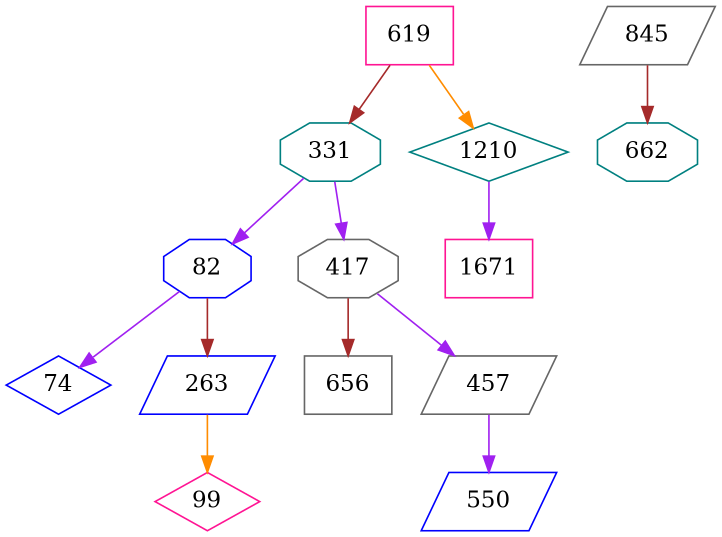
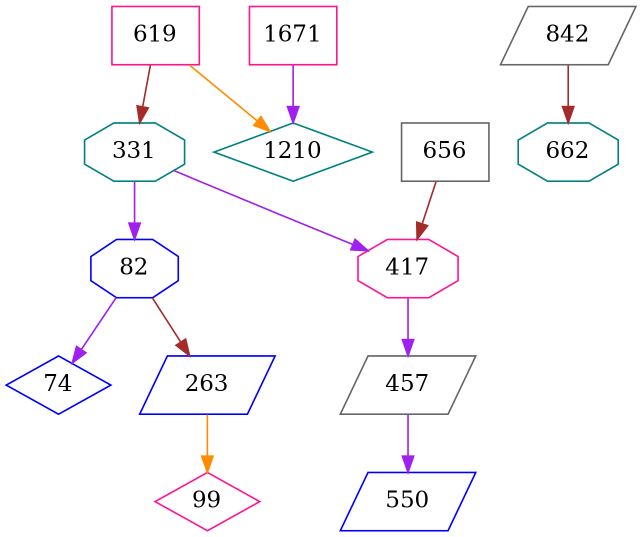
(647, 36) -> (568, 36)
(489, 202) -> (293, 86)
(348, 269) -> (408, 269)
(348, 319) -> (429, 203)
